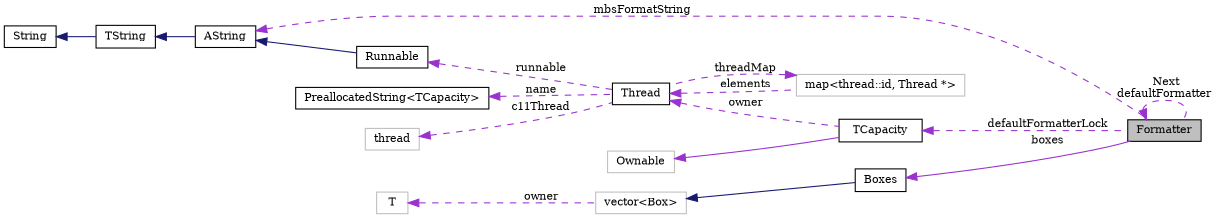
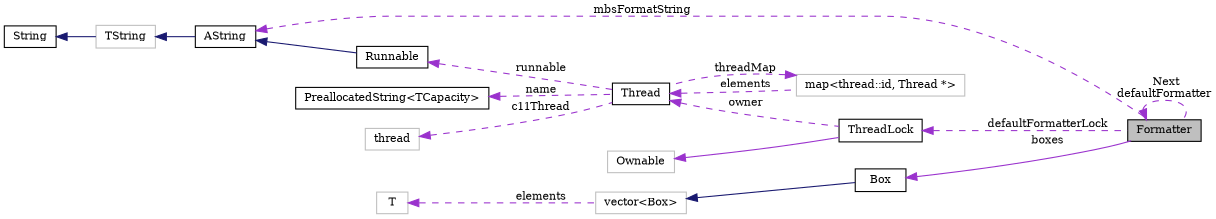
(126, 37) -> (126, 37)
(881, 131) -> (881, 131)
(881, 180) -> (881, 180)
(540, 197) -> (540, 197)
